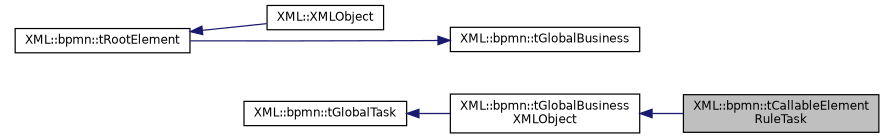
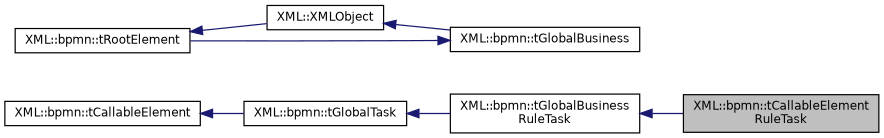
none -> (423, 27)
none -> (103, 113)
(545, 113) -> (545, 113)
